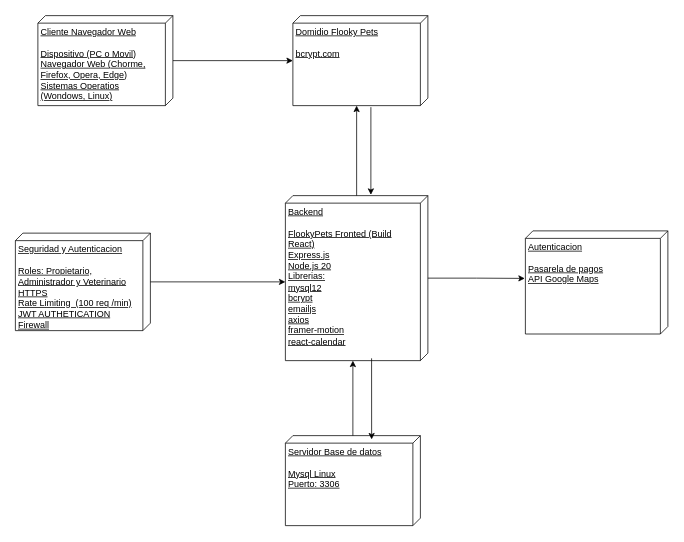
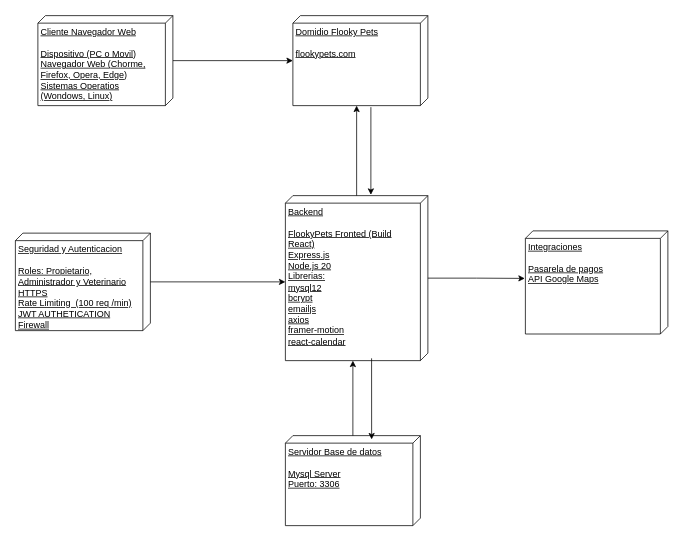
(338, 37) -> (338, 37)
(568, 258) -> (568, 258)
(339, 463) -> (339, 463)
